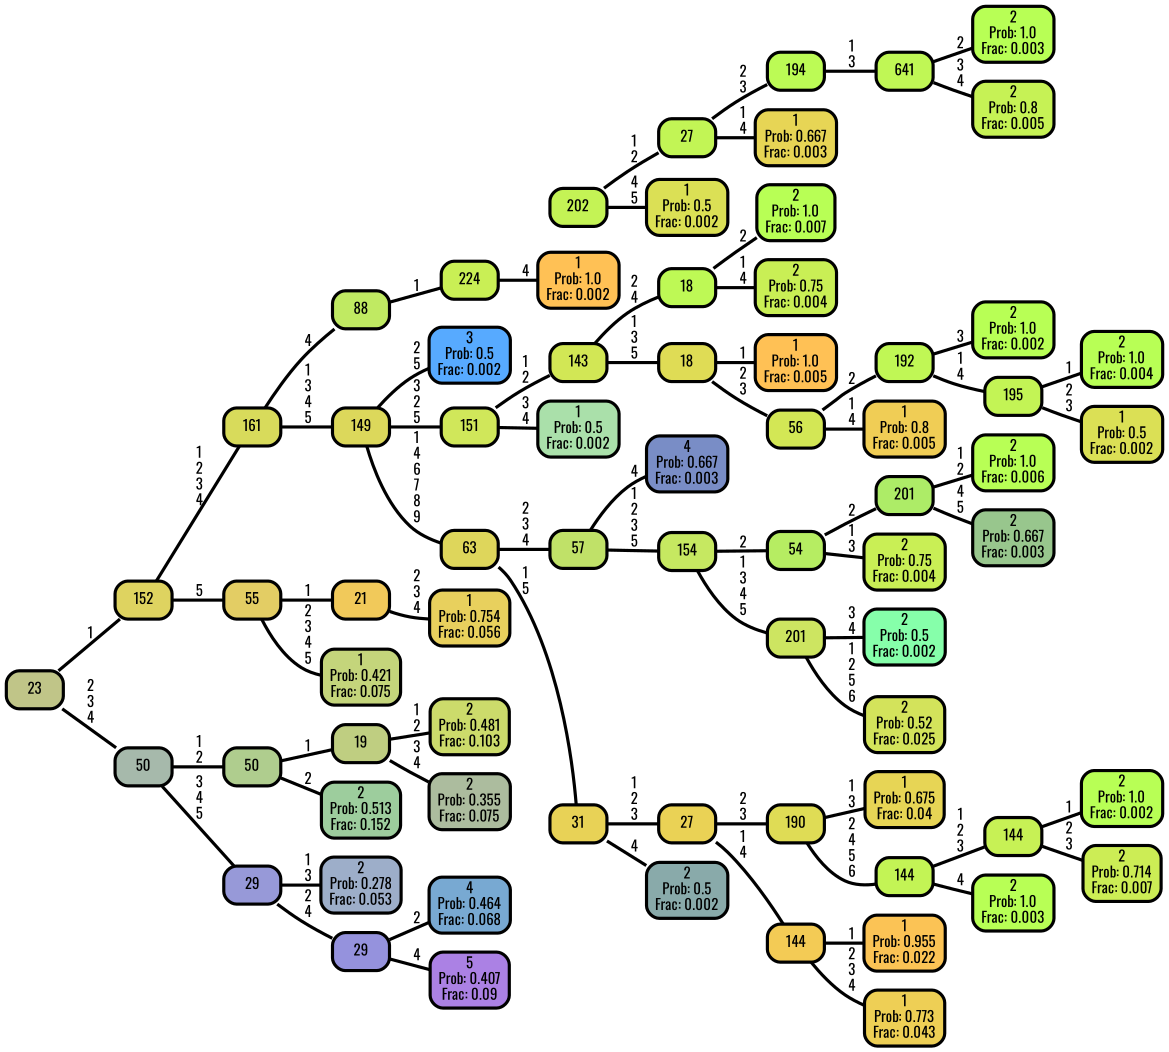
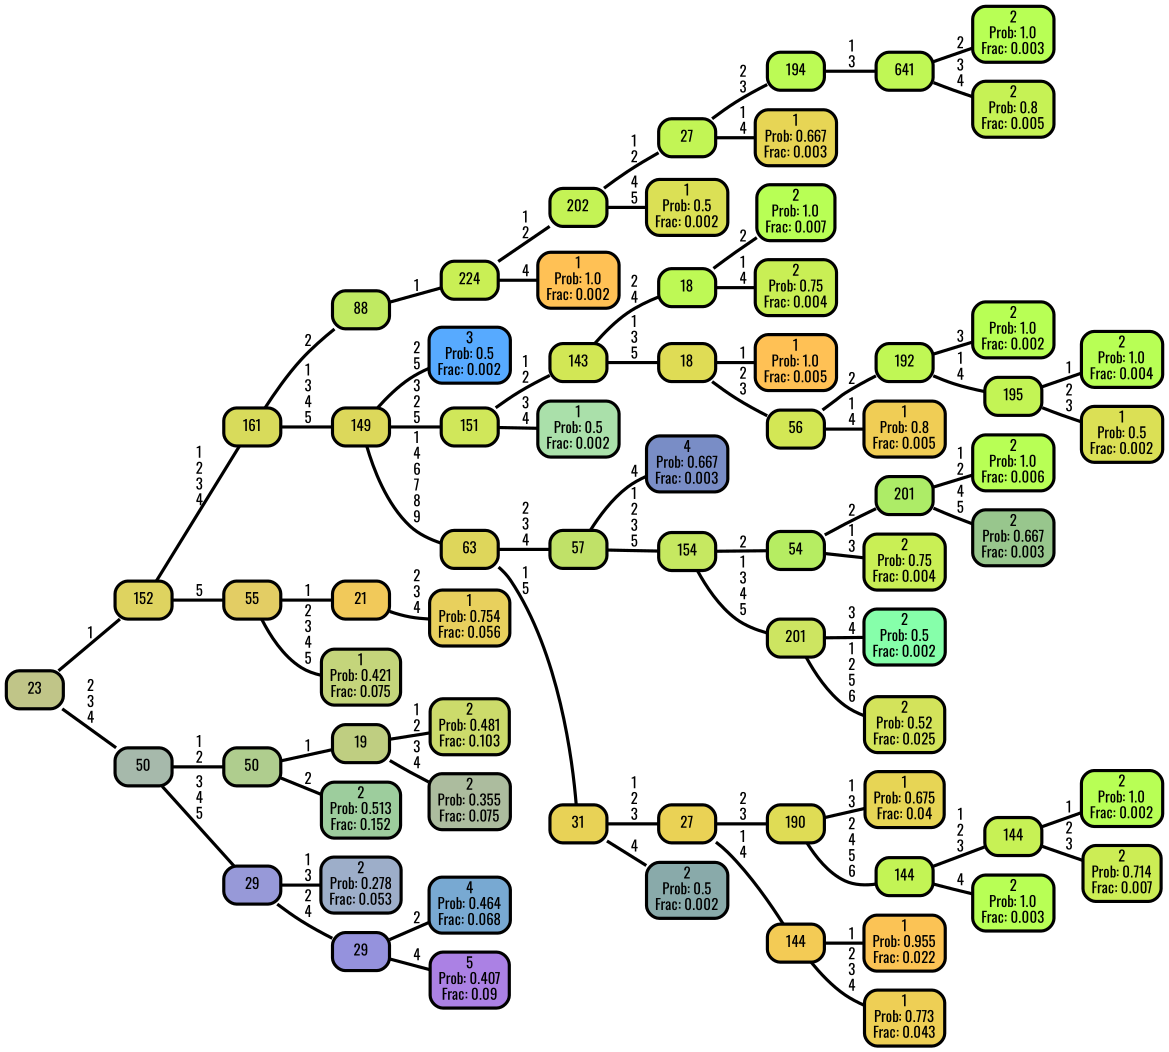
none -> (524, 244)
(307, 342) -> (307, 342)
